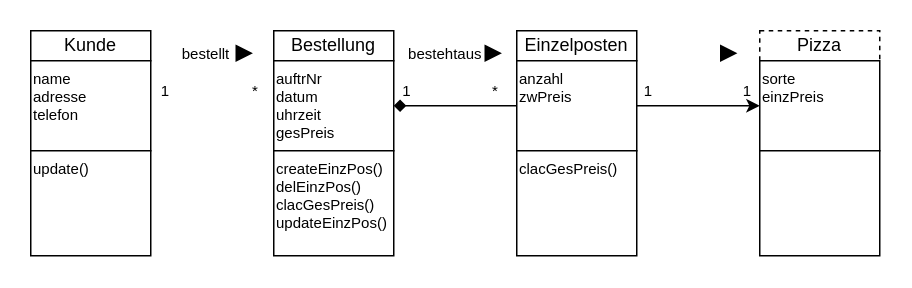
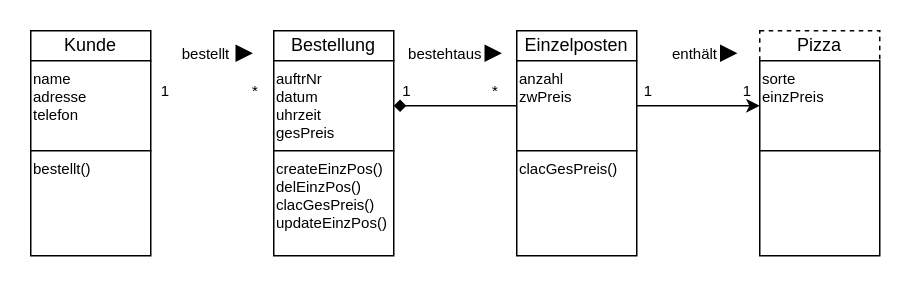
none -> (691, 53)
(67, 170) -> (72, 170)
